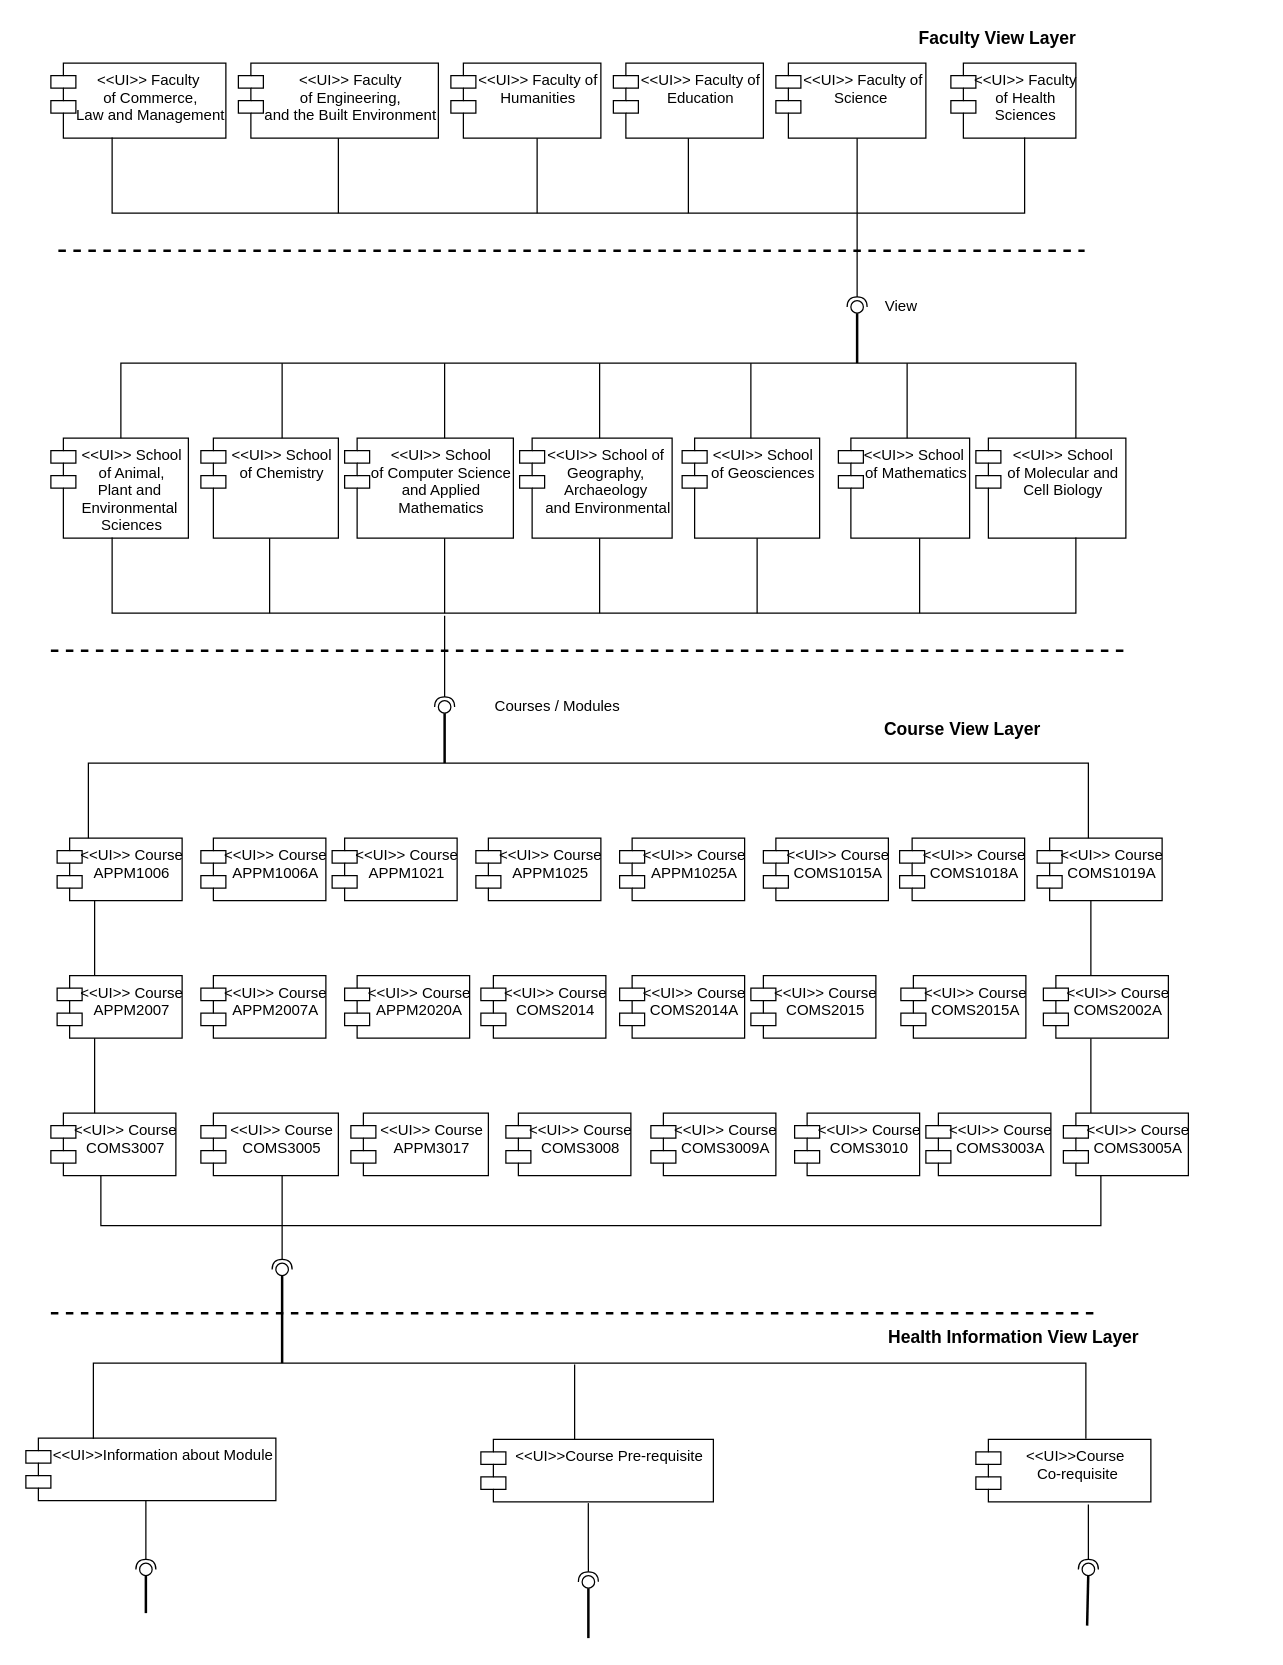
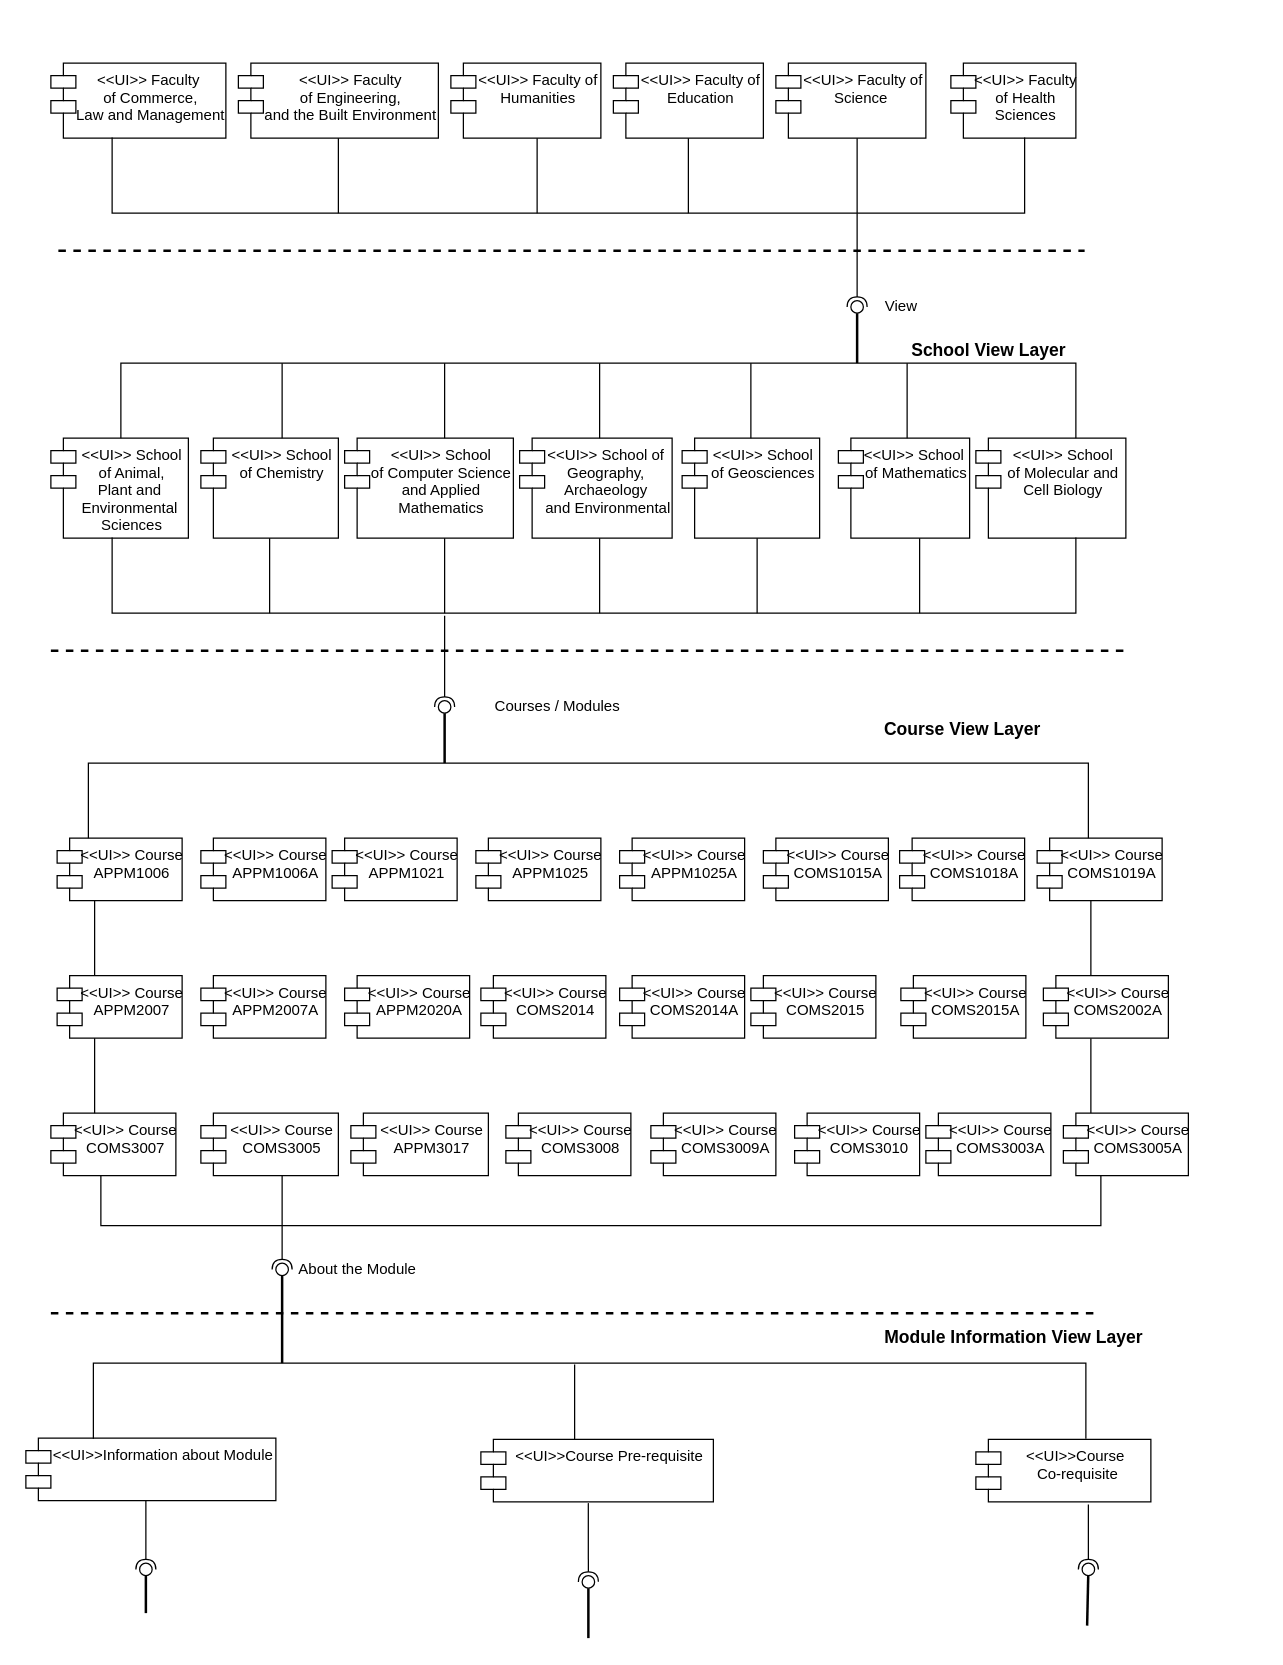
(997, 38) -> none
none -> (988, 351)
none -> (357, 1269)
(1014, 1337) -> (1014, 1337)
